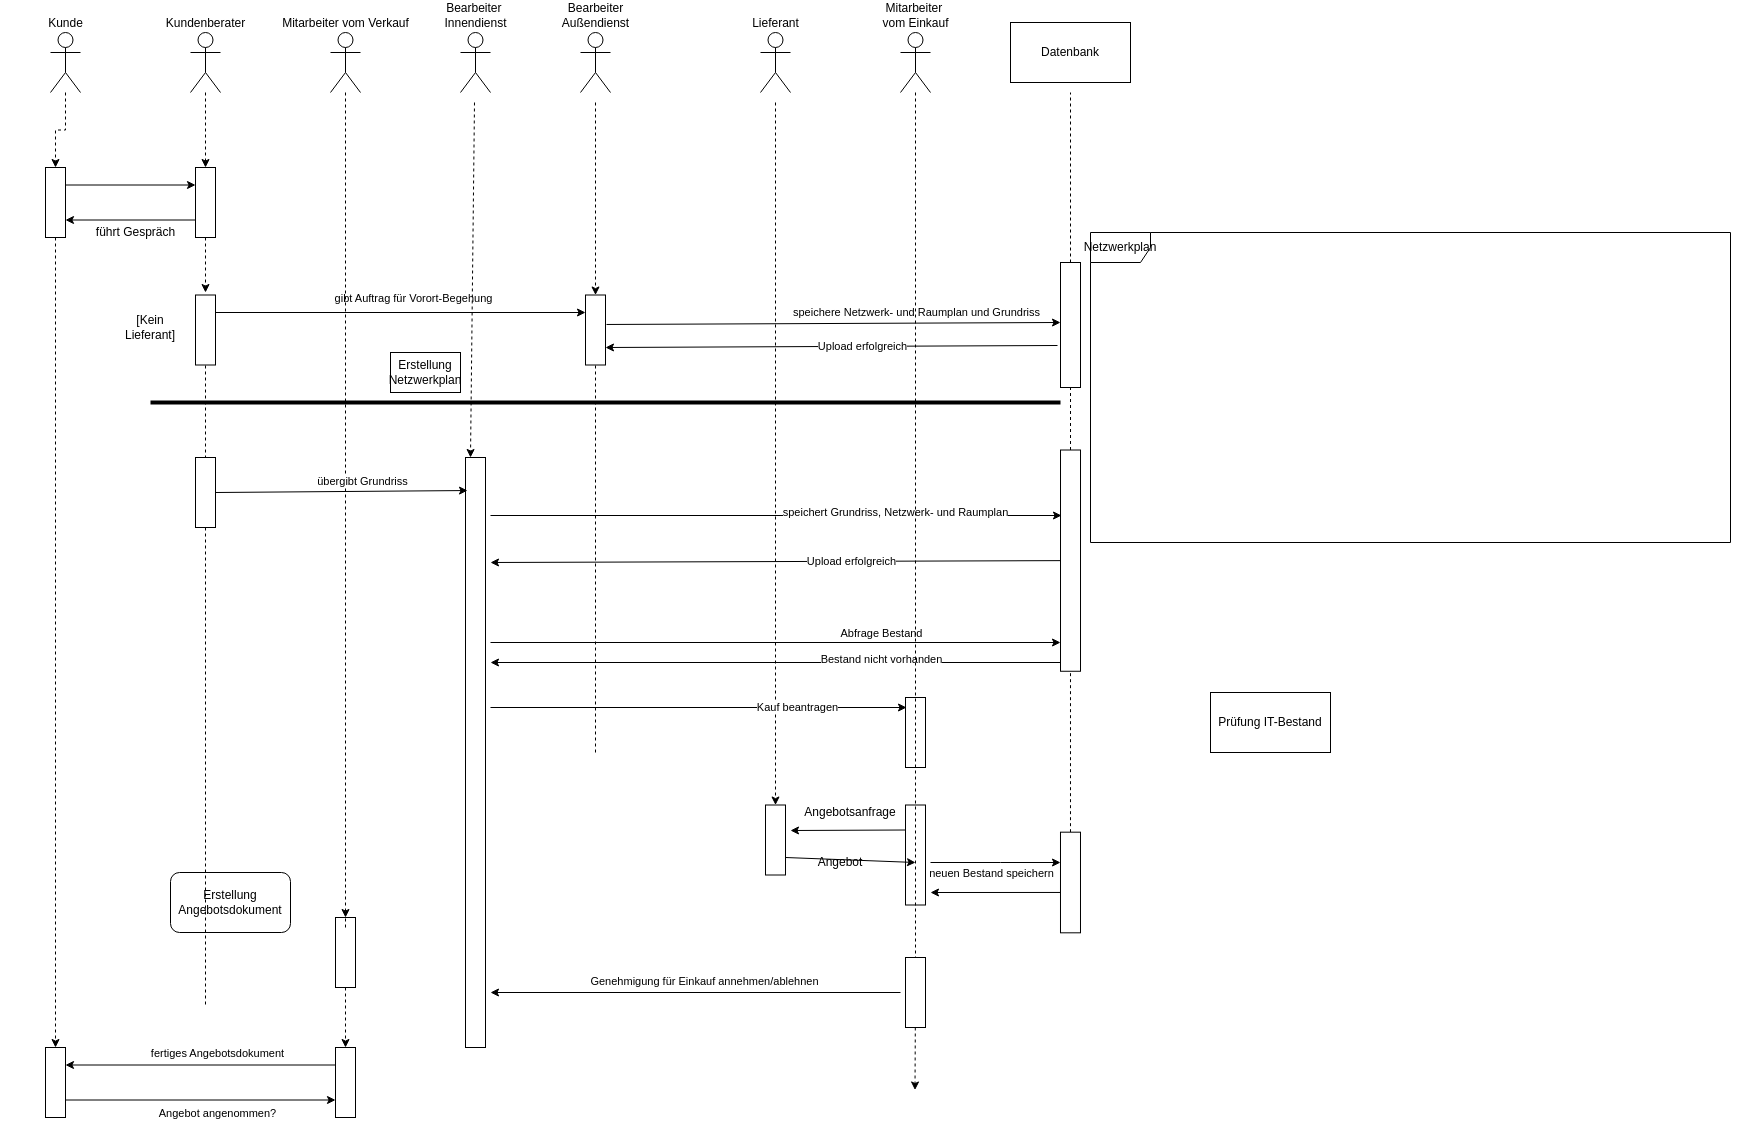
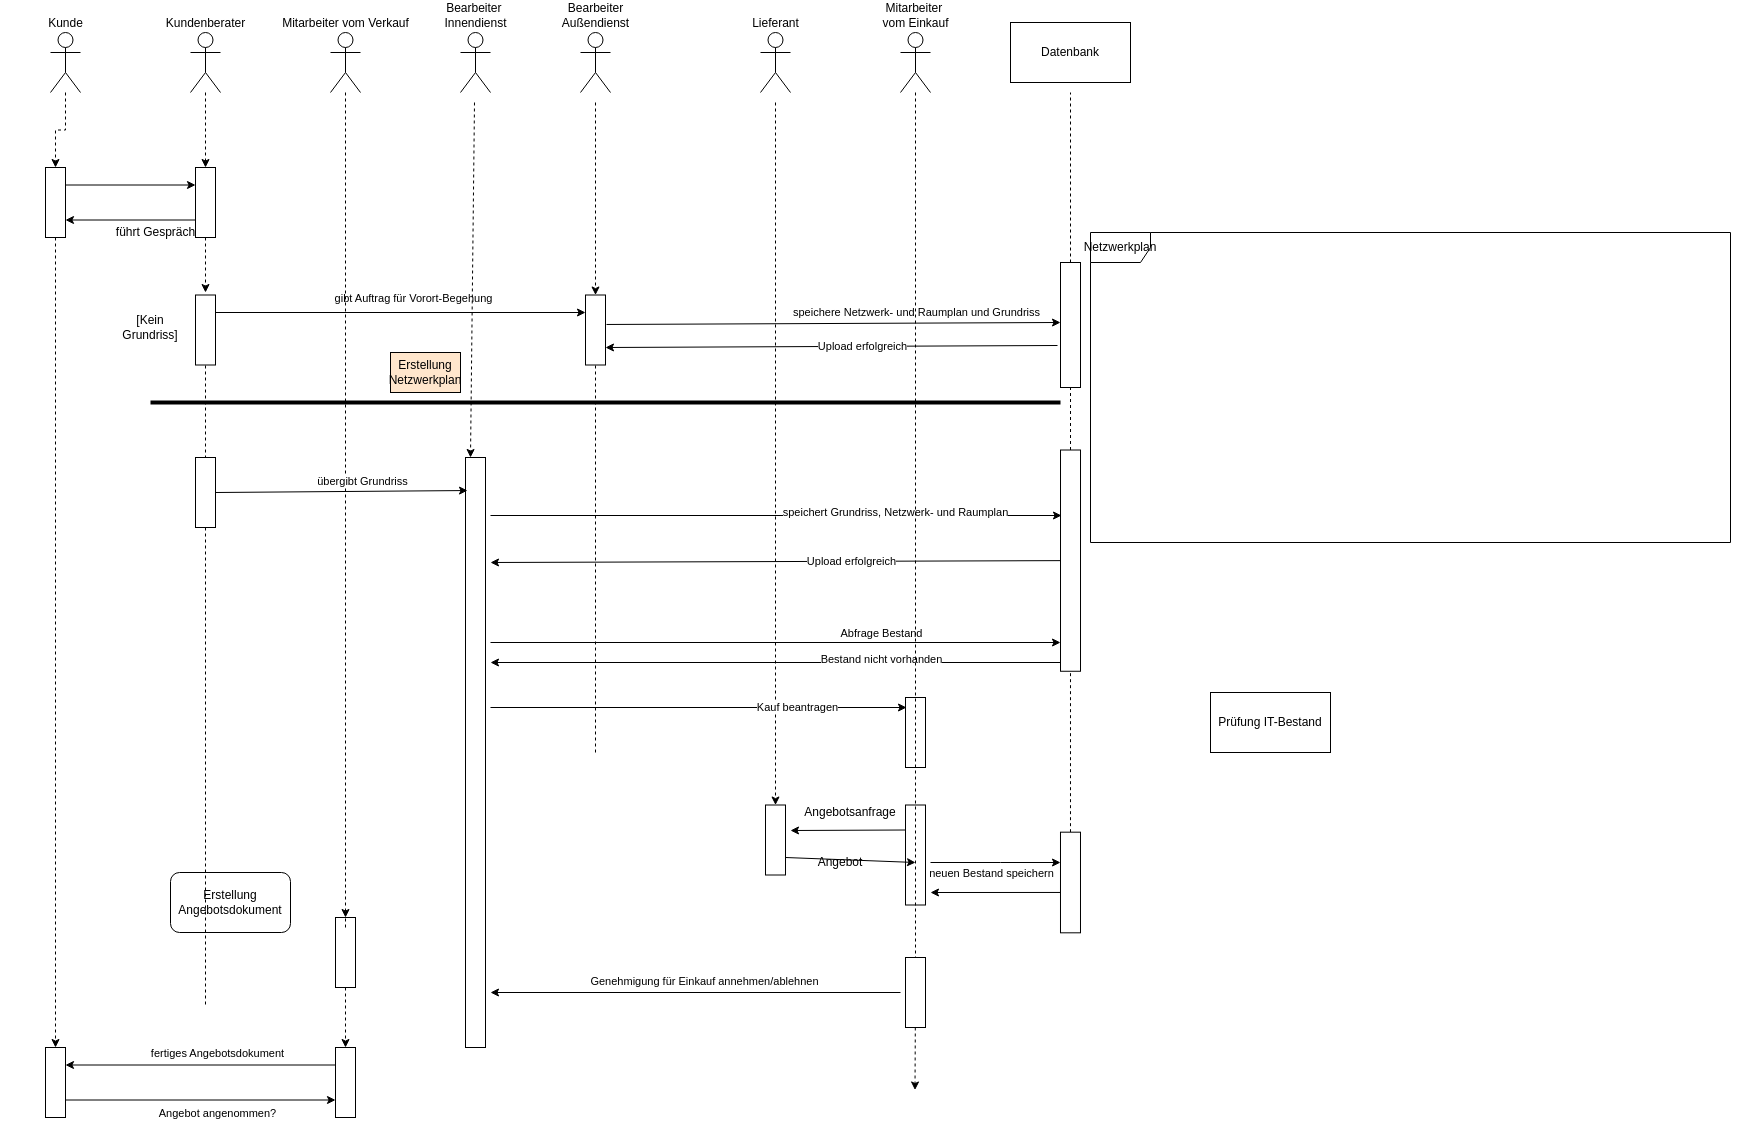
(136, 233) -> (156, 233)
(151, 328) -> (151, 328)
(426, 373) -> (426, 373)
